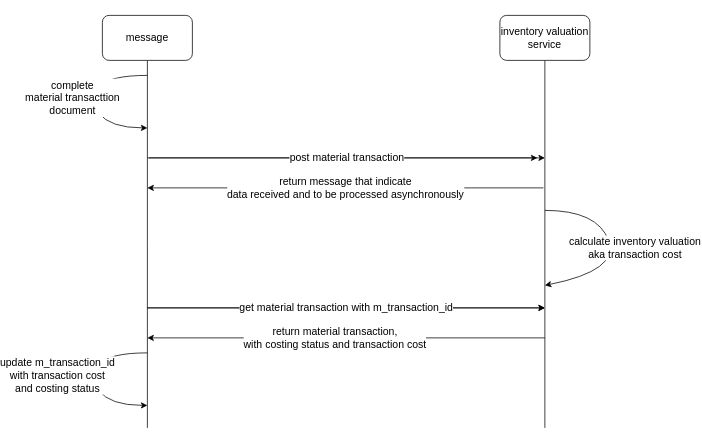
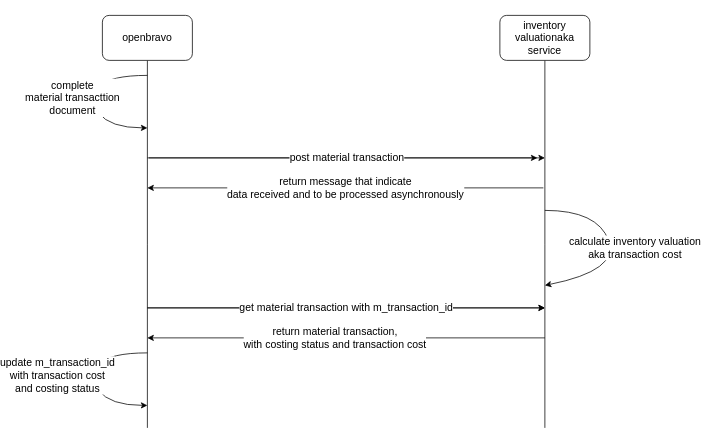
(147, 38) -> (147, 38)
(545, 38) -> (545, 38)
